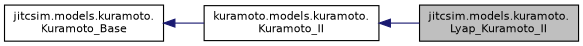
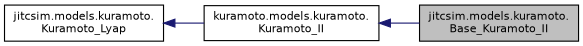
(84, 23) -> (84, 23)
(499, 23) -> (499, 23)
